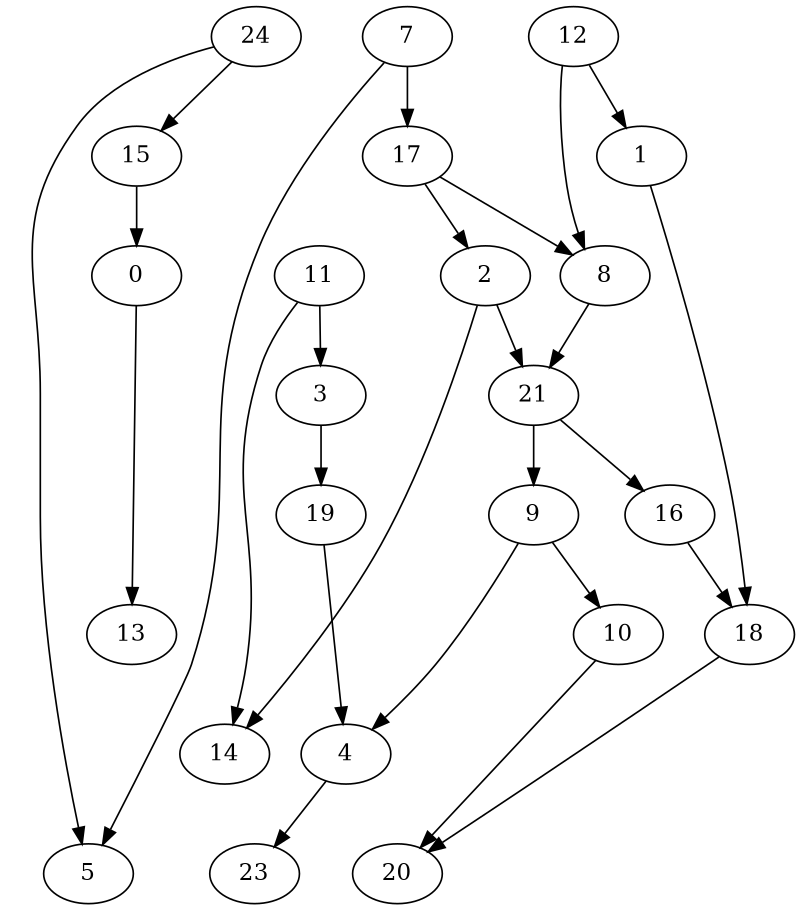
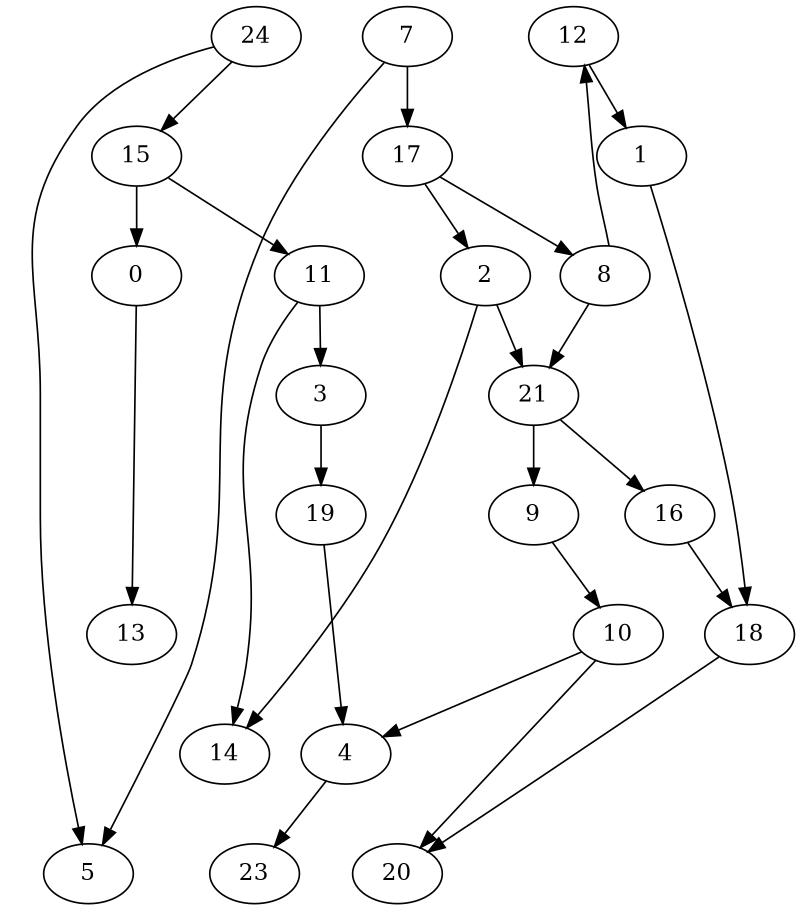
(563, 150) -> (594, 165)
none -> (221, 212)
(458, 635) -> (490, 691)
